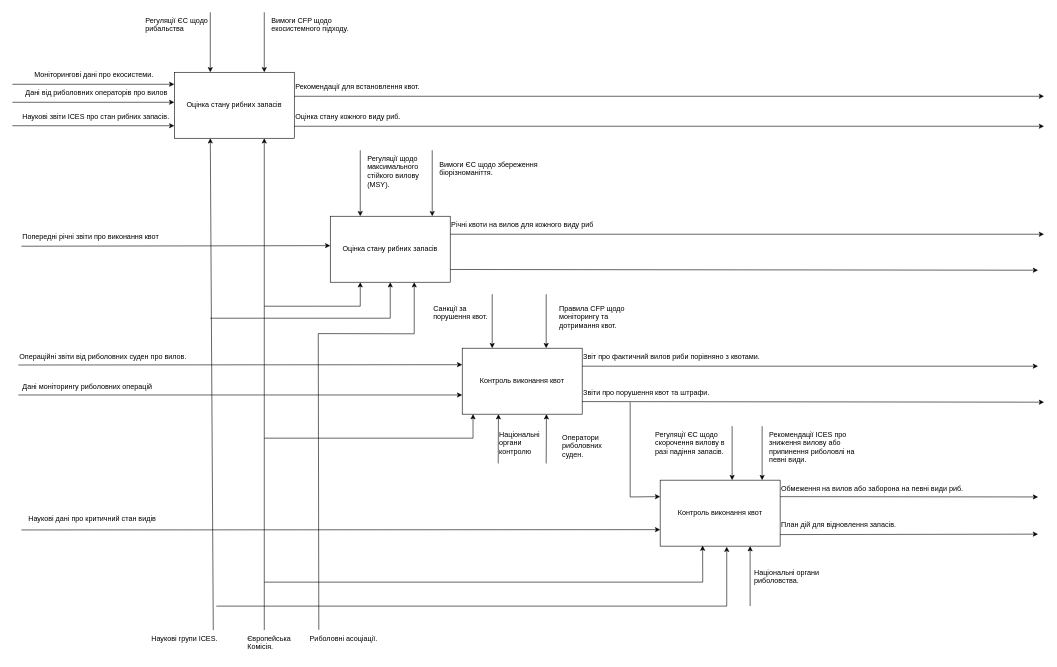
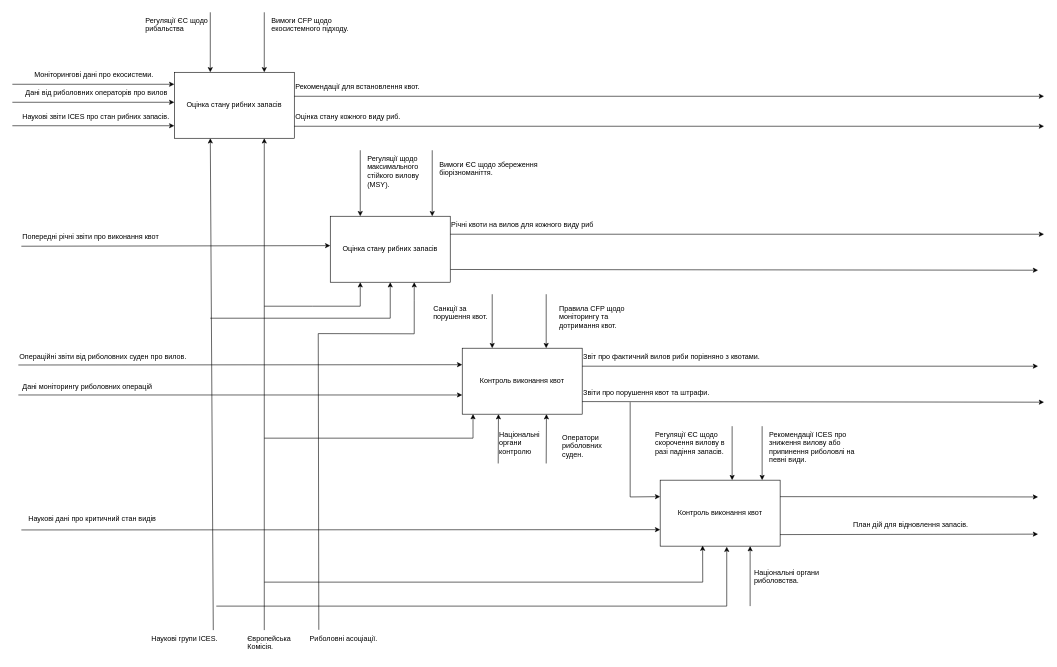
(882, 492) -> none
(849, 528) -> (921, 528)
